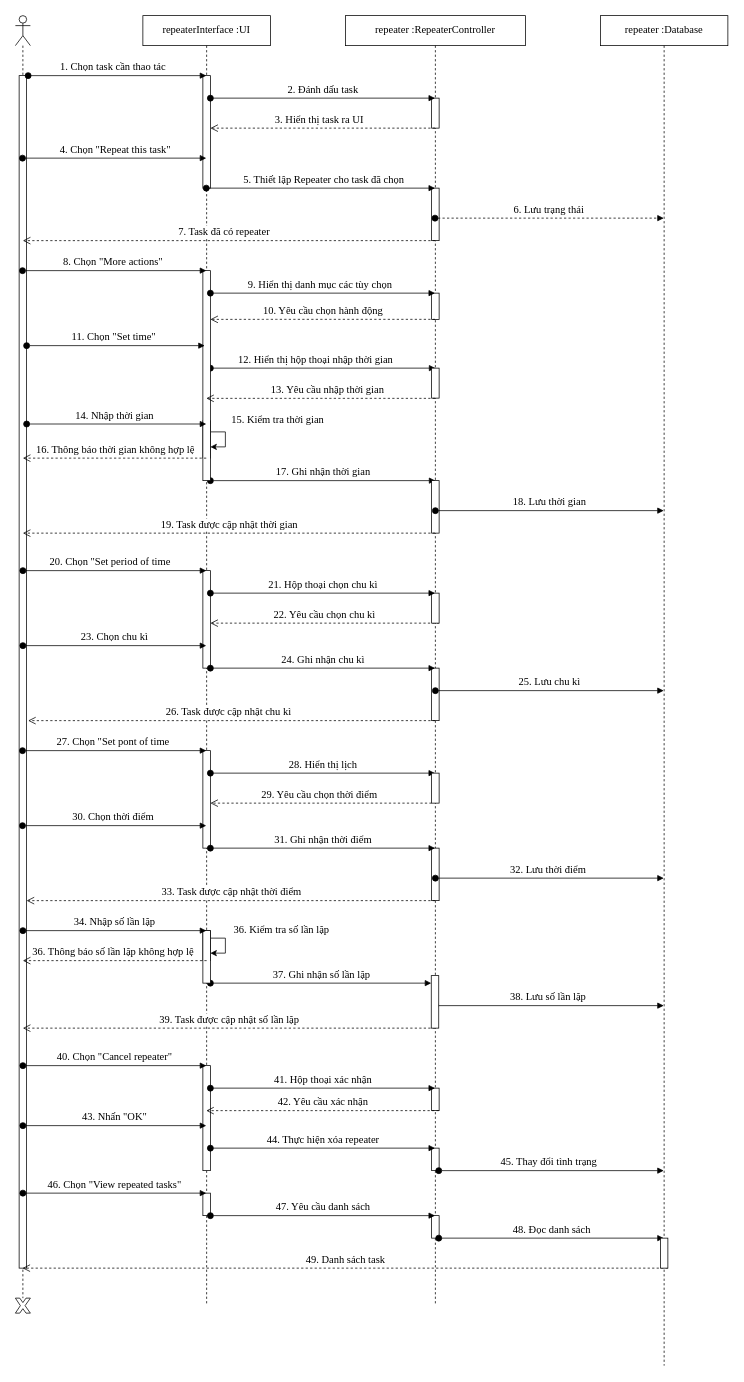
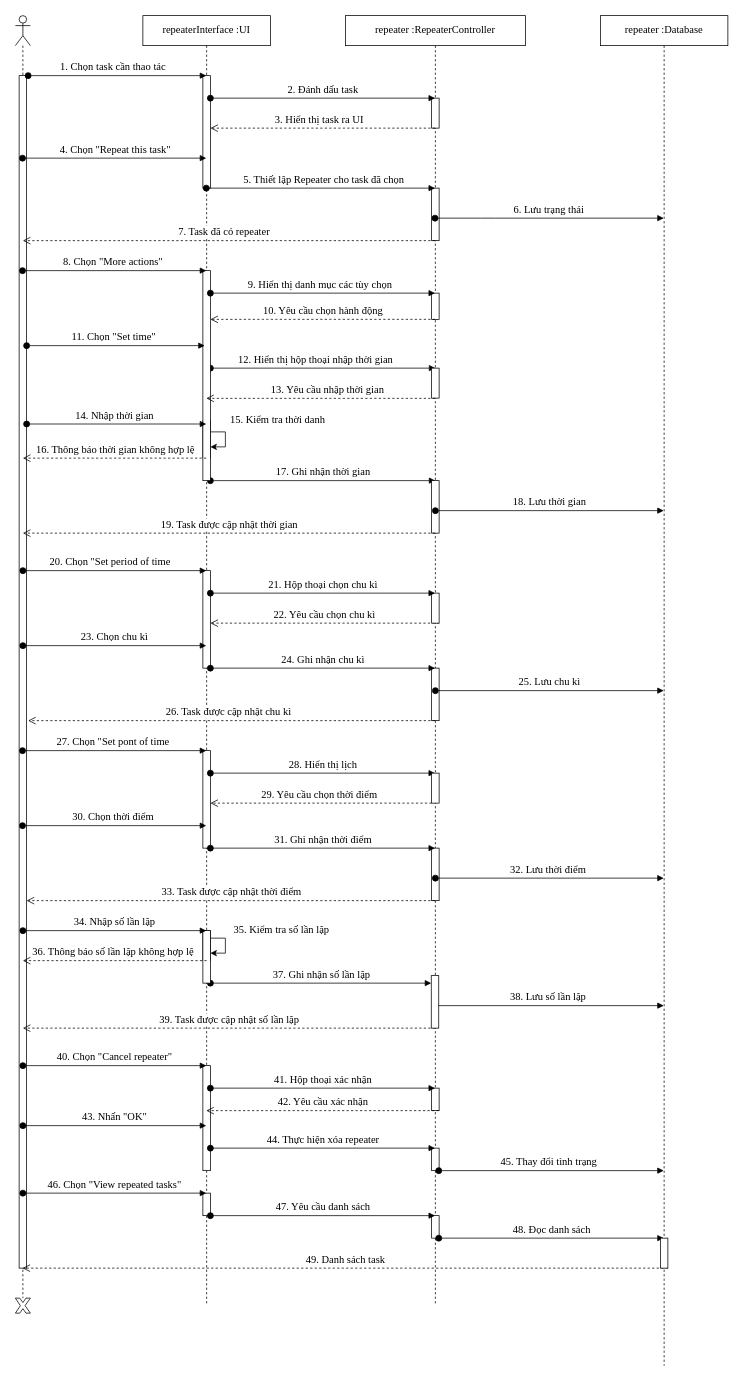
(550, 218) -> (550, 218)
(278, 420) -> (278, 420)
(282, 930) -> (282, 930)
